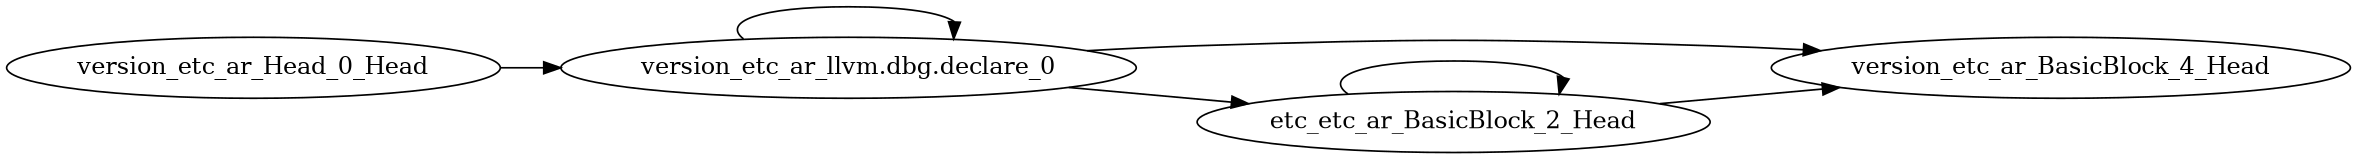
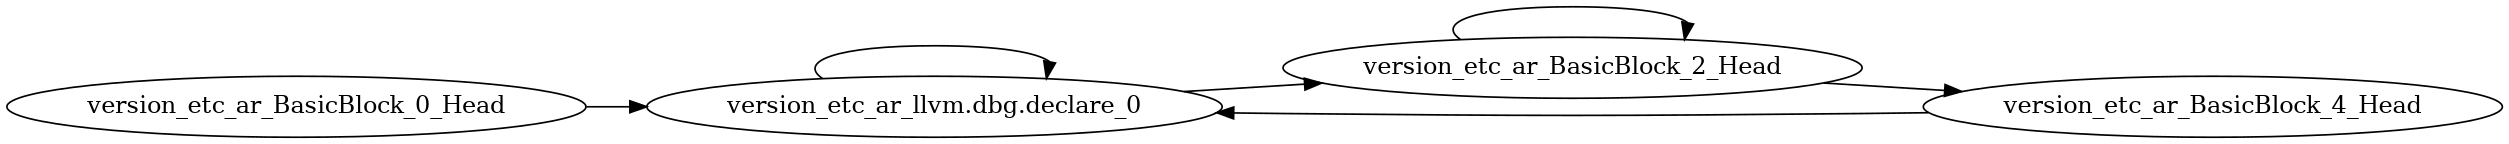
(1445, 40) -> (1581, 115)
(253, 68) -> (296, 107)
(1454, 122) -> (1573, 68)
